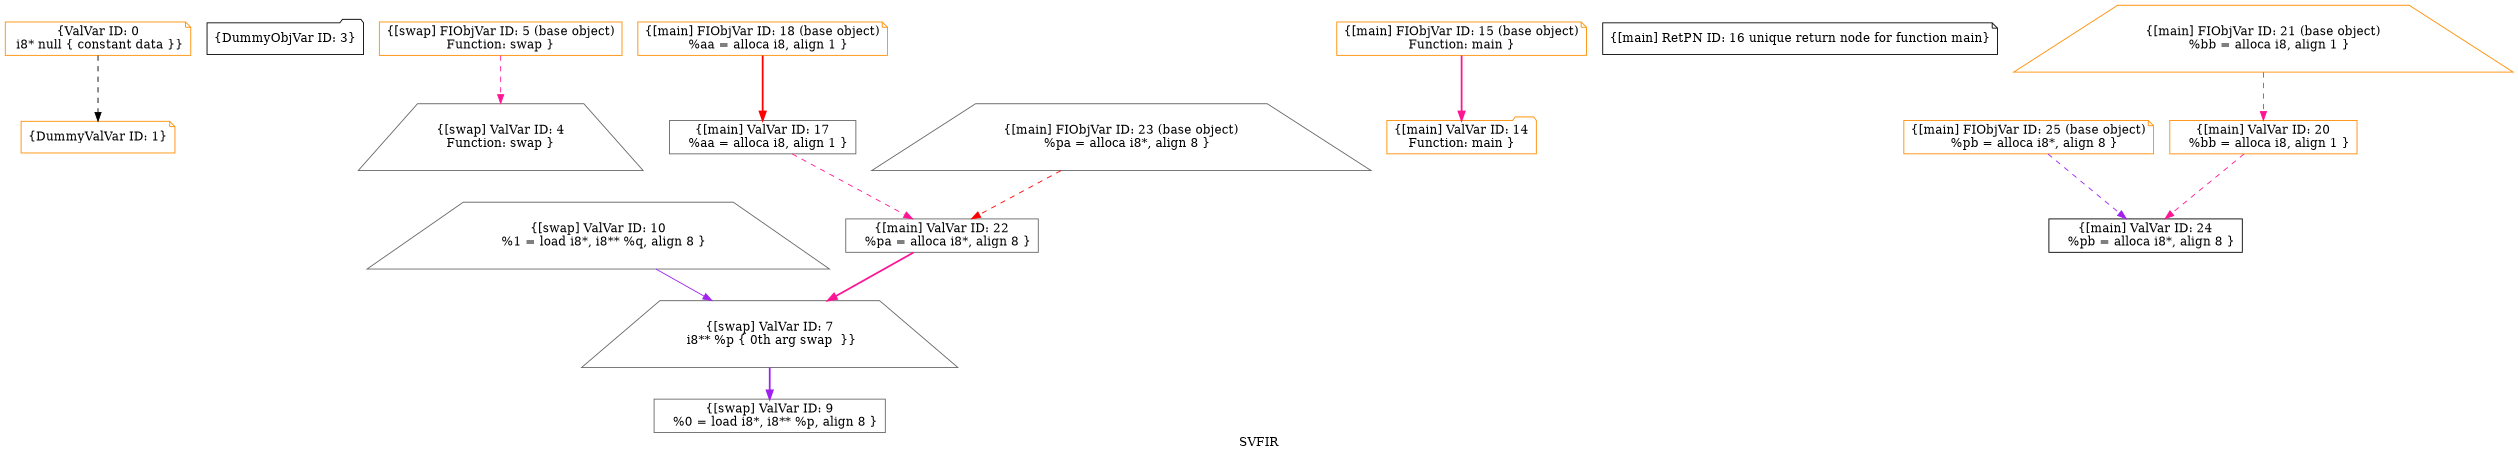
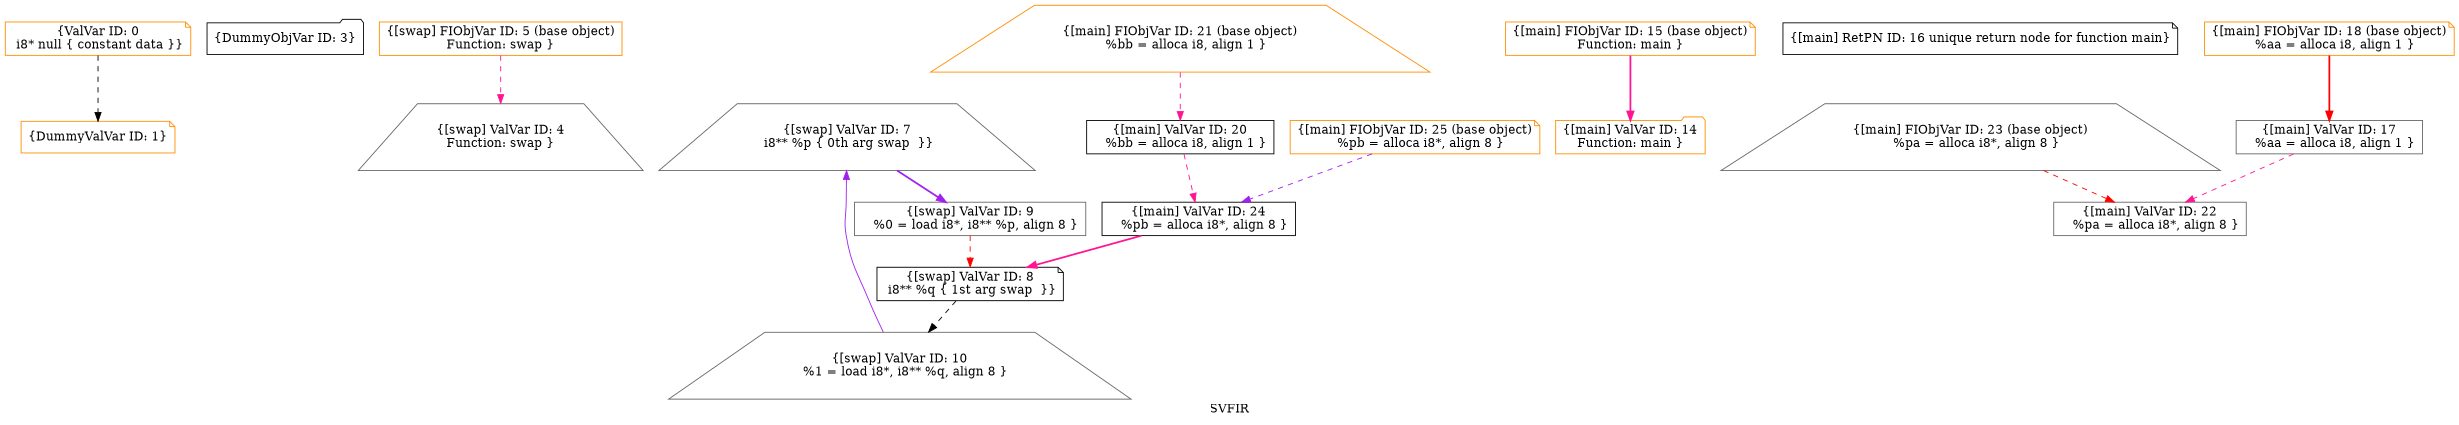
(2263, 137) -> (1180, 137)
(875, 274) -> none
none -> (970, 284)
